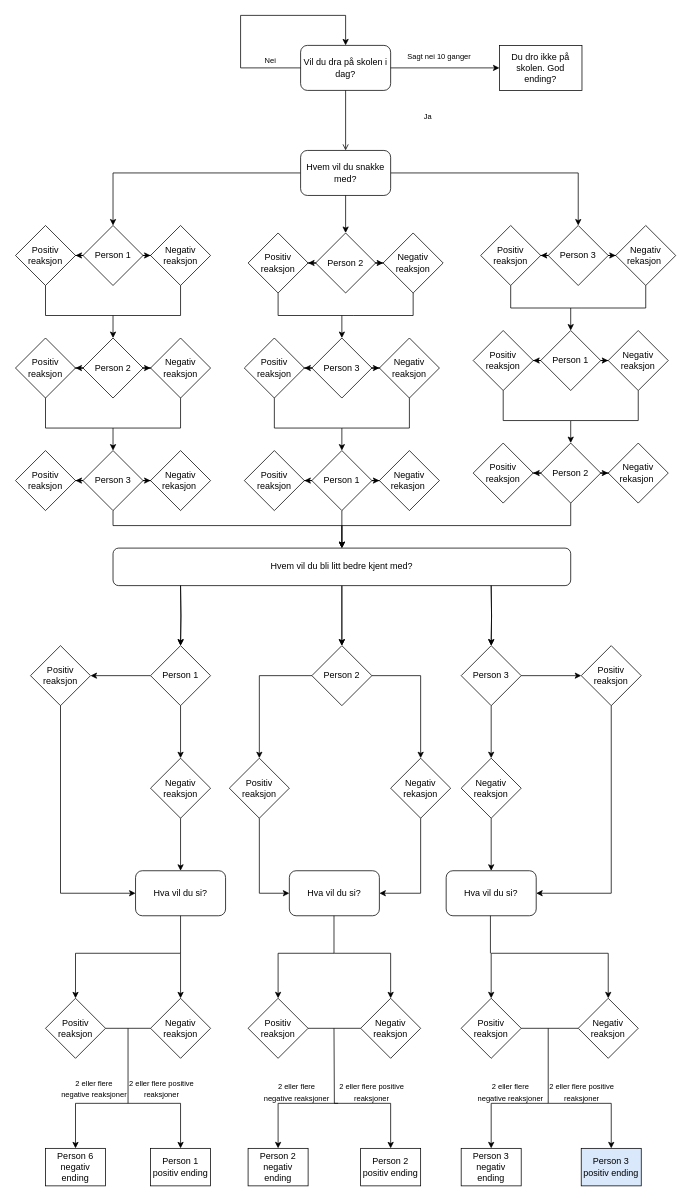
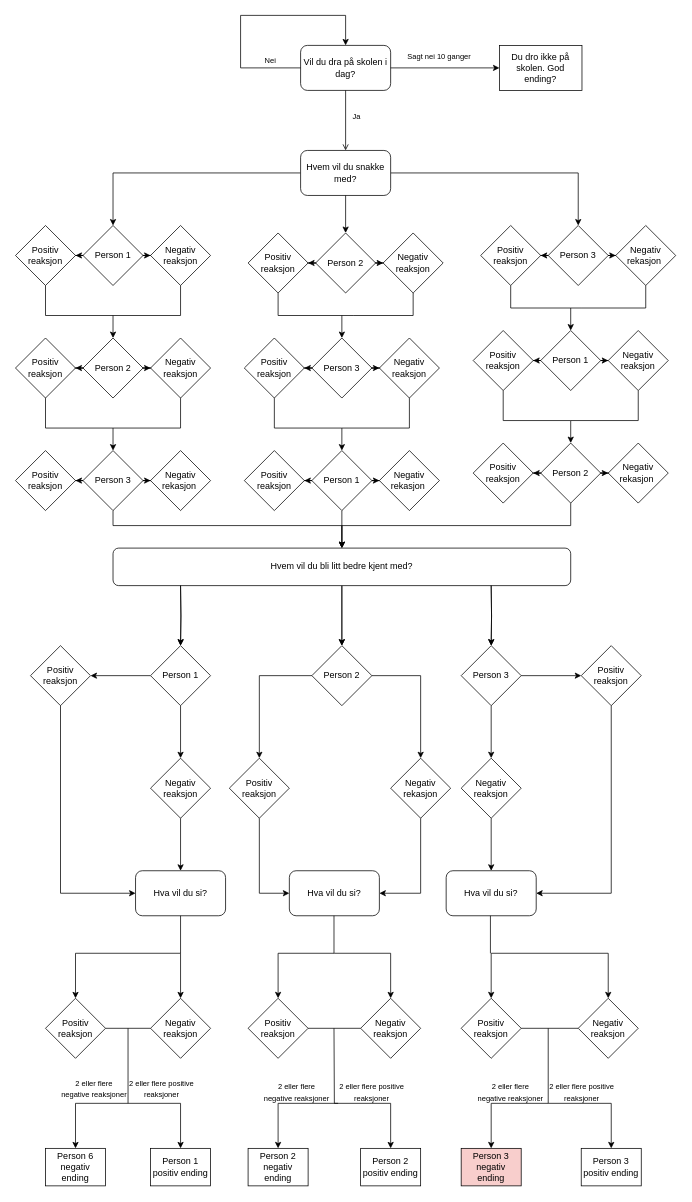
(428, 117) -> (357, 117)
(491, 1167) -> (491, 1167)
(611, 1167) -> (611, 1167)
